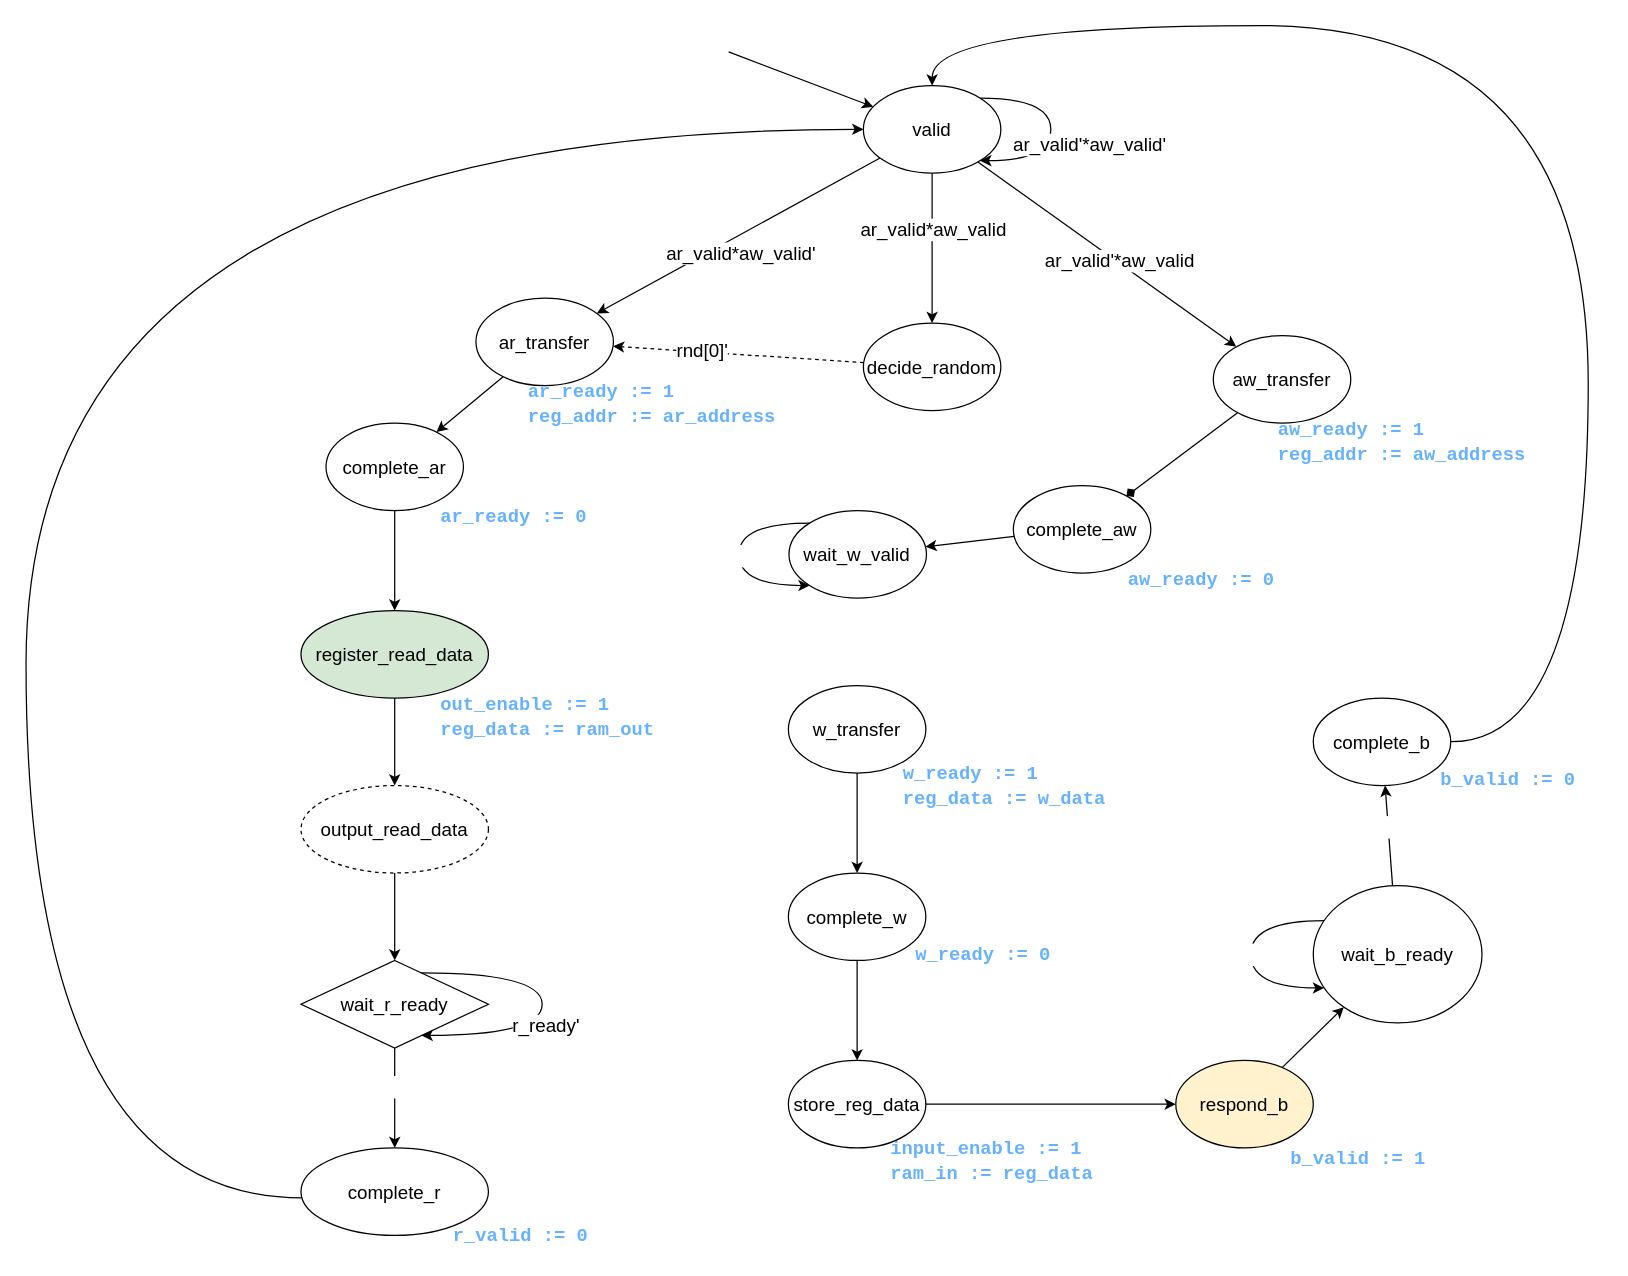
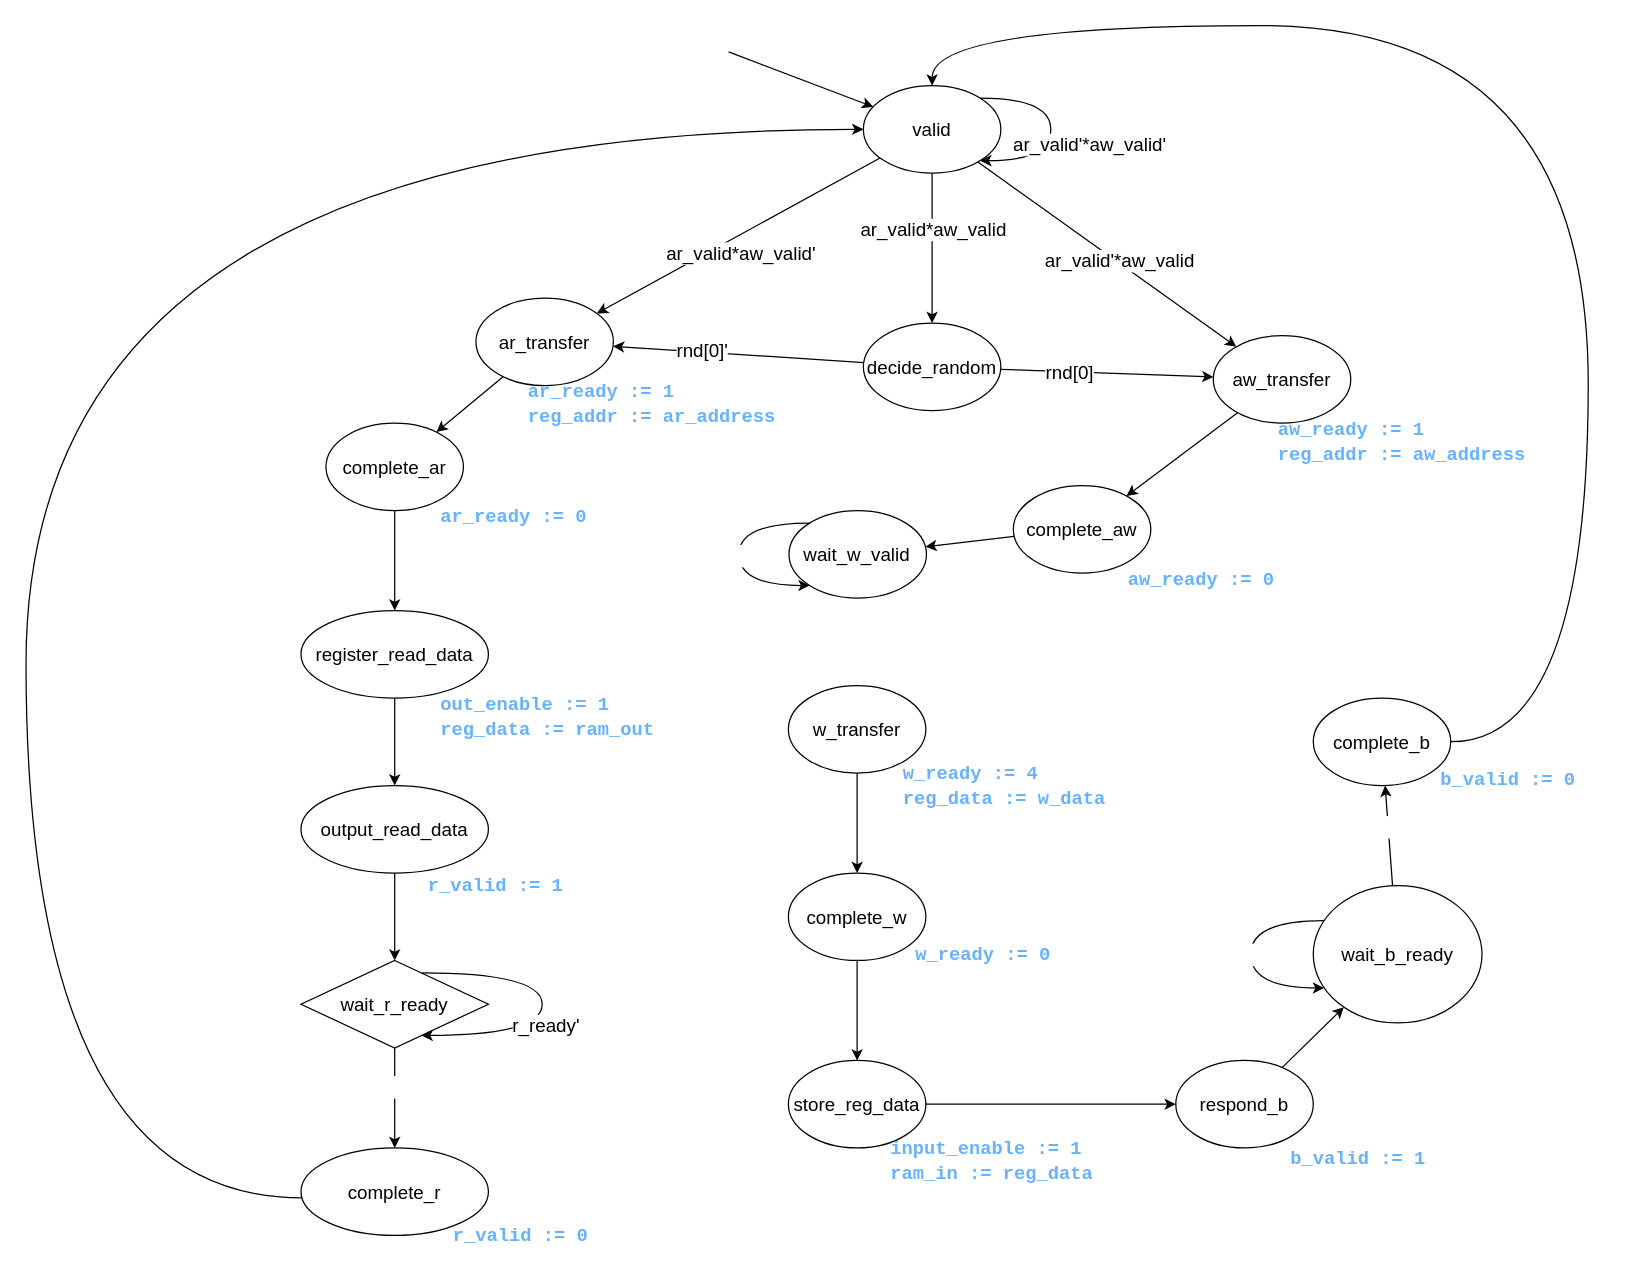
(795, 358) -> (795, 358)
none -> (1103, 373)
(1135, 490) -> (1134, 491)
(394, 654) -> (394, 654)
(990, 786) -> (990, 786)
(394, 829) -> (394, 829)
none -> (507, 886)
(1244, 1104) -> (1244, 1104)
